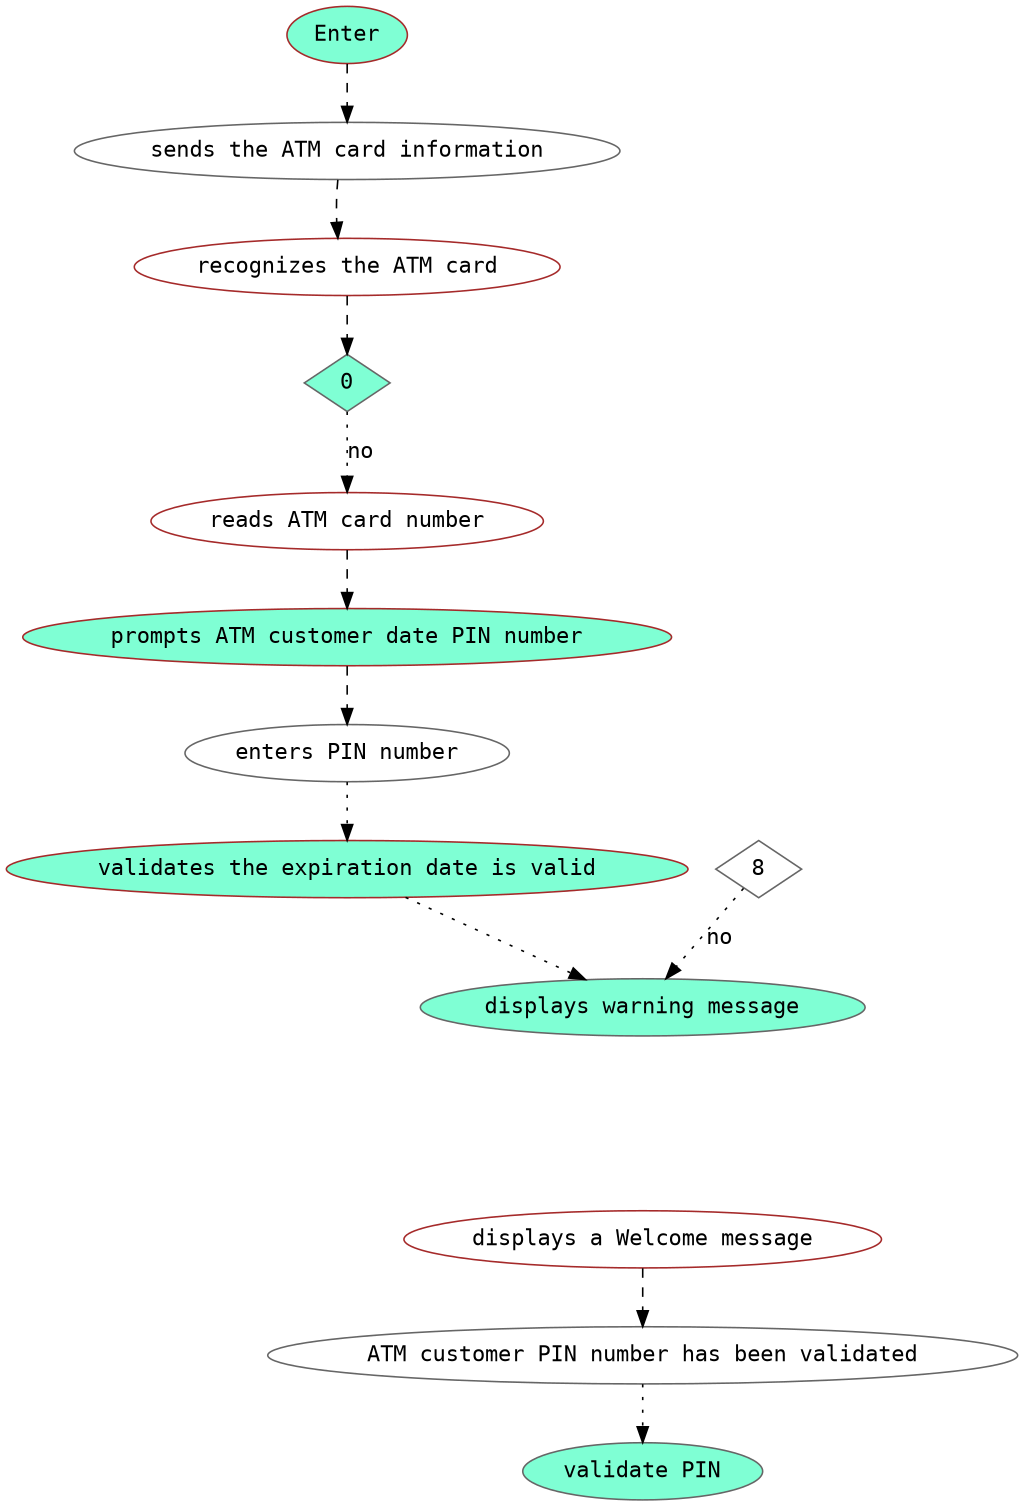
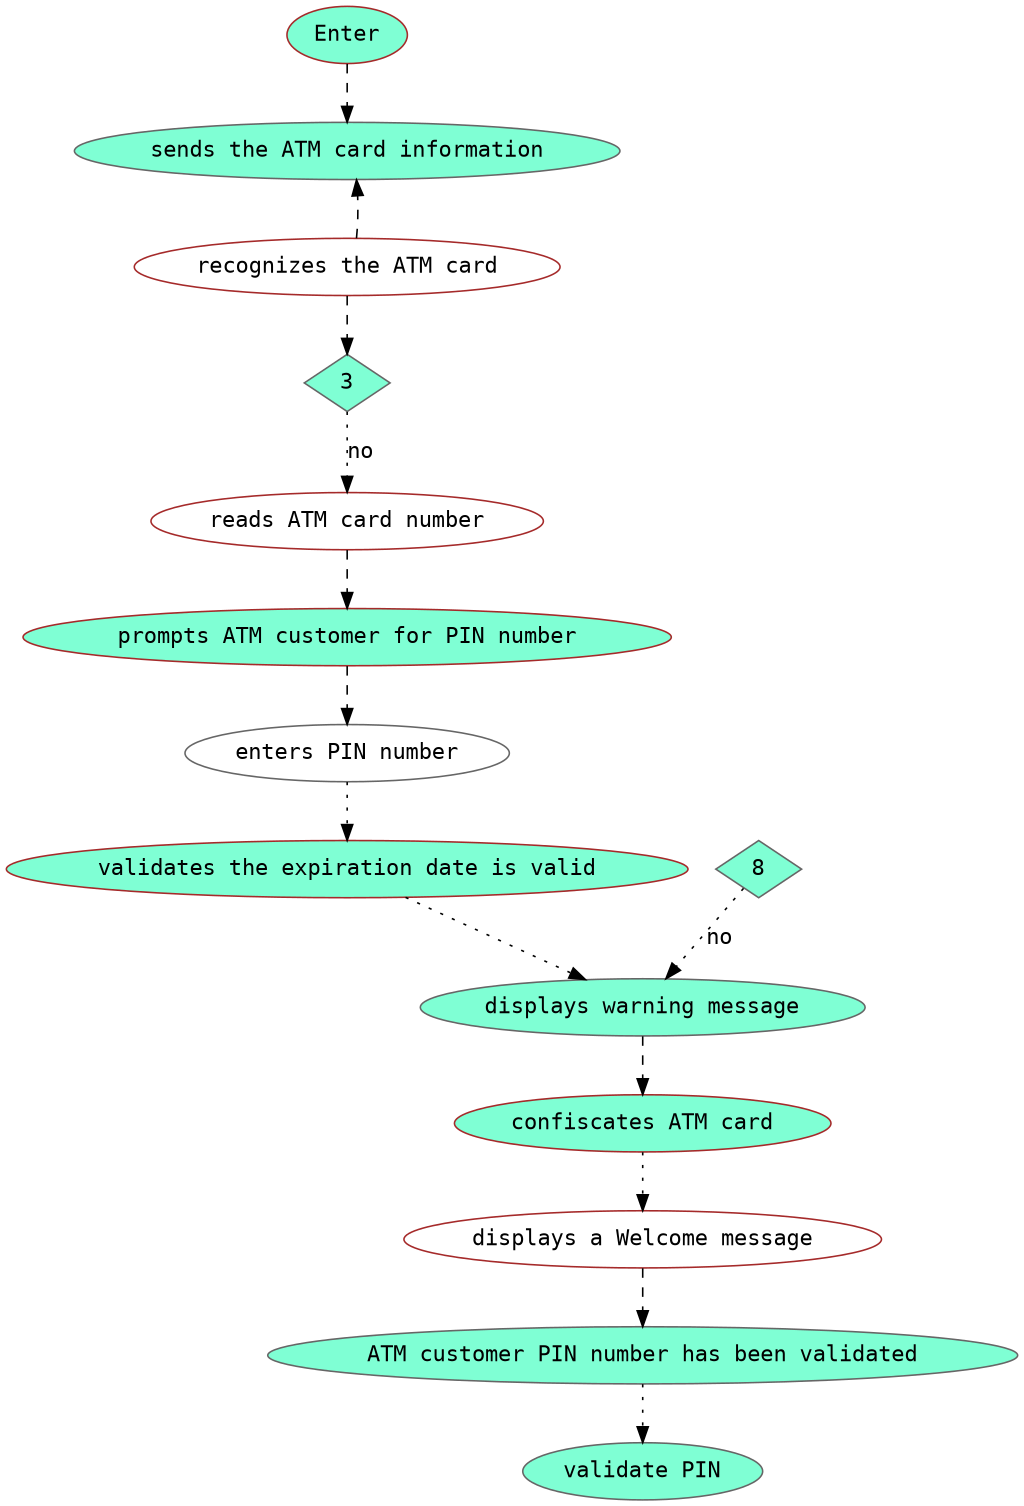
(347, 151) -> (347, 151)
(337, 201) -> (358, 217)
(347, 383) -> (347, 383)
(347, 637) -> (347, 637)
(759, 869) -> (759, 869)
none -> (643, 1123)
(643, 1355) -> (643, 1355)
